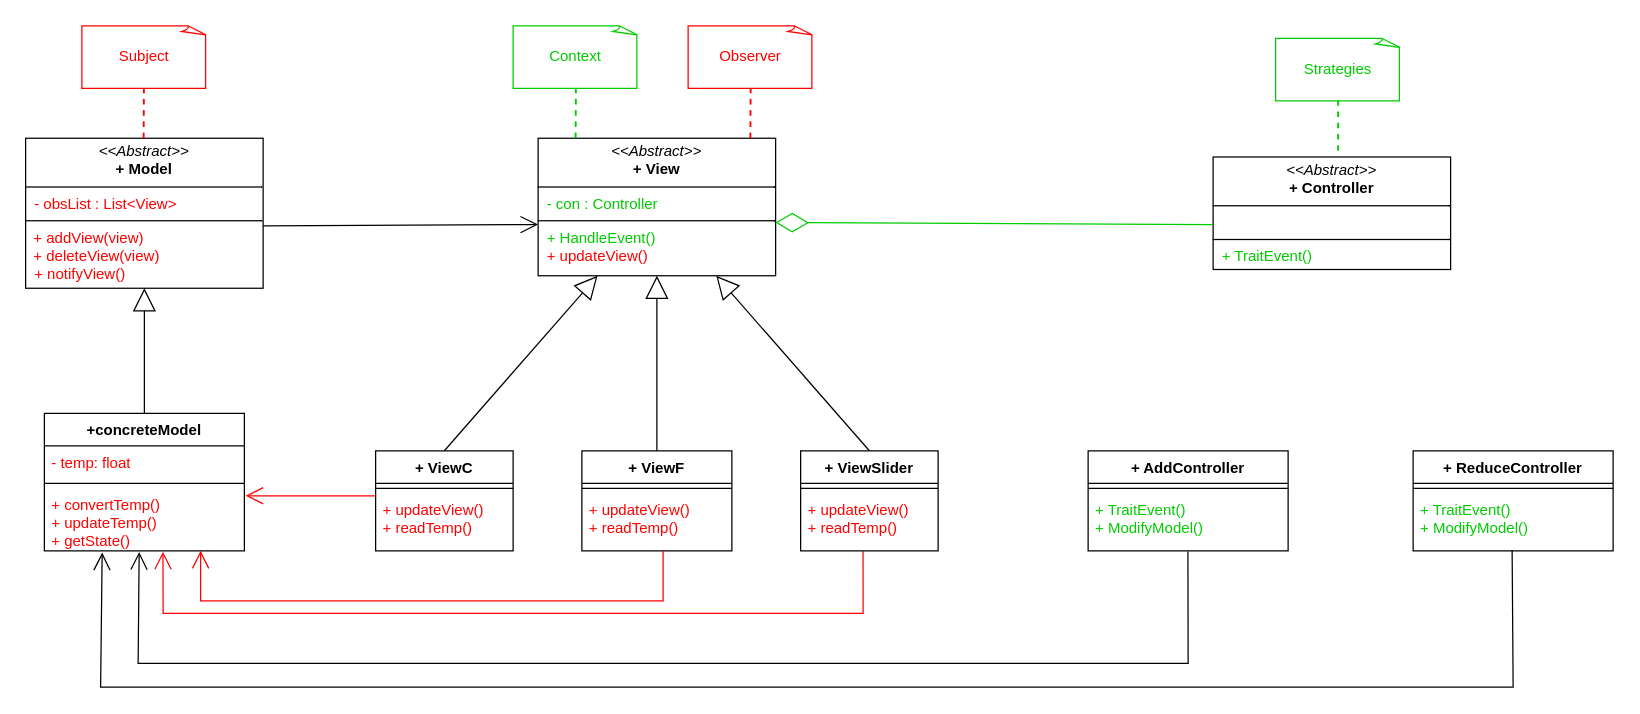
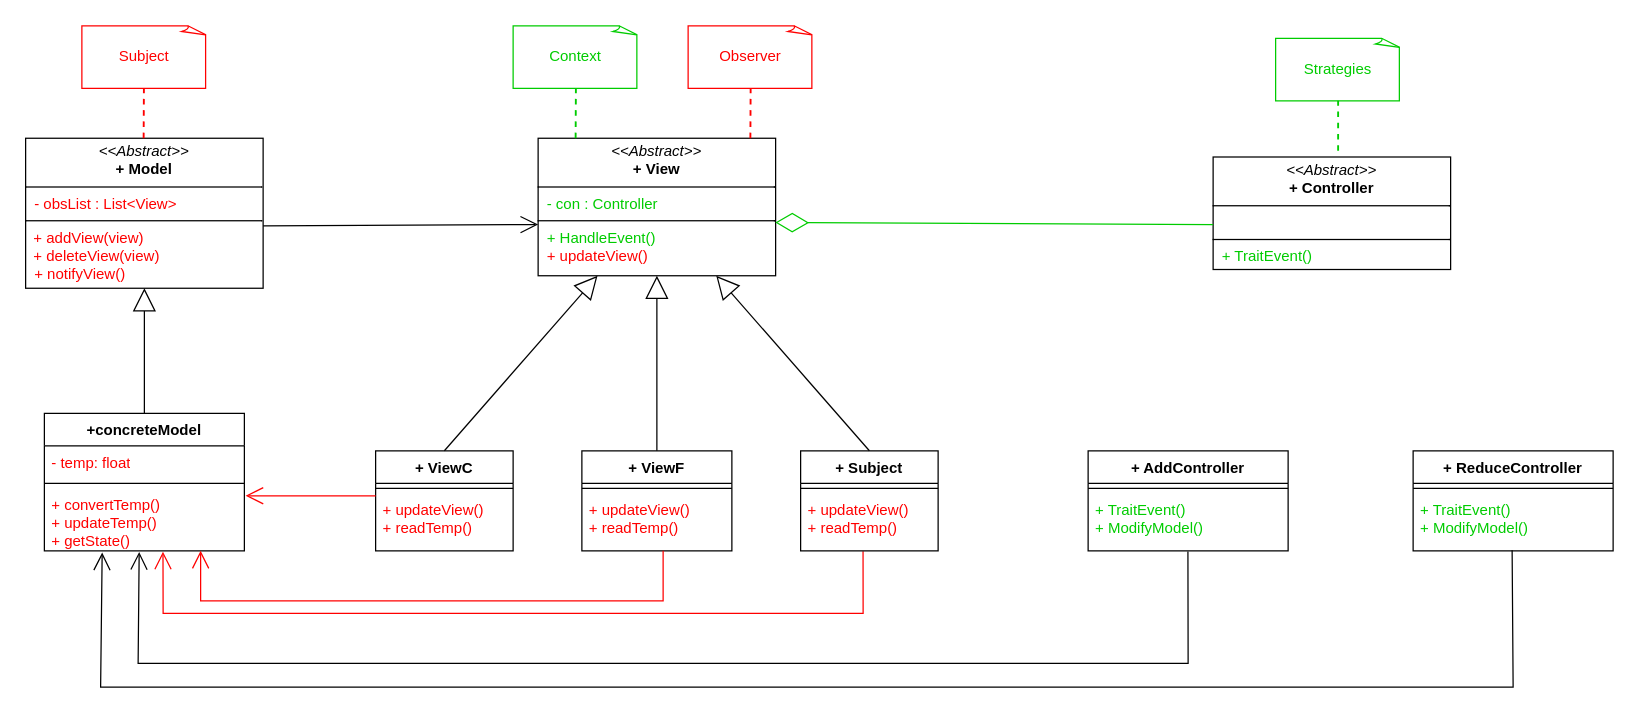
(869, 468) -> (869, 468)
